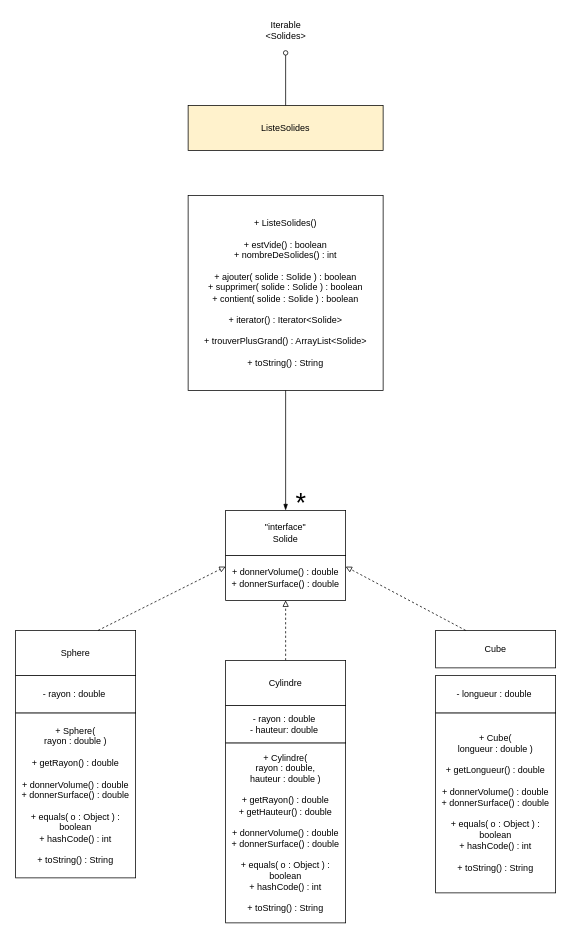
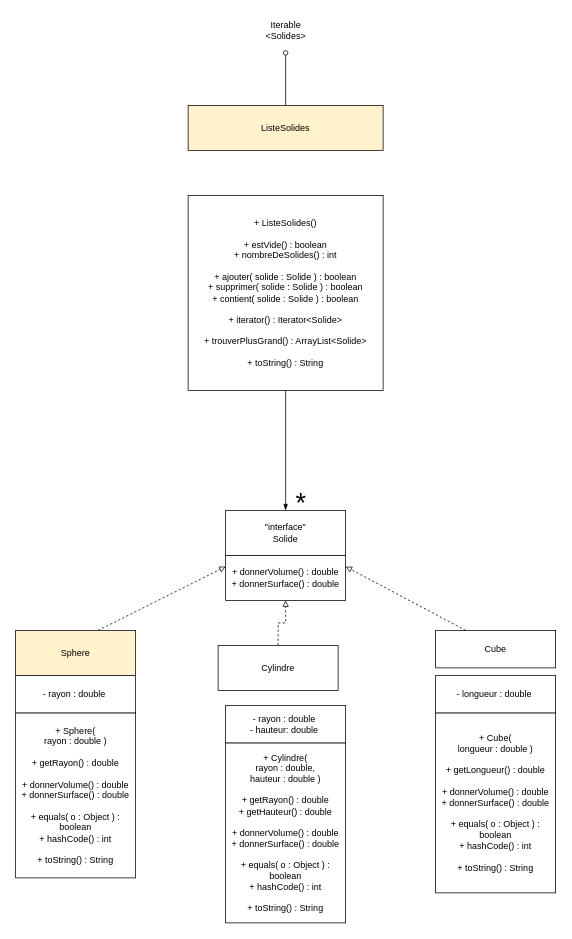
(75, 653) -> (75, 653)
(285, 683) -> (278, 668)
